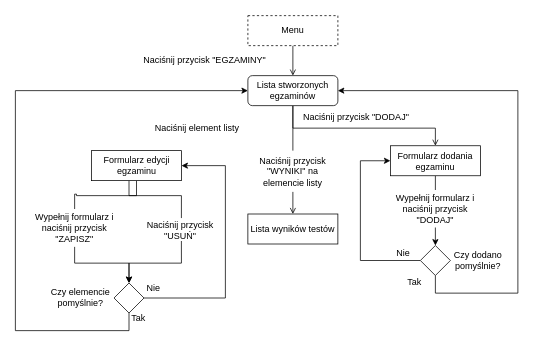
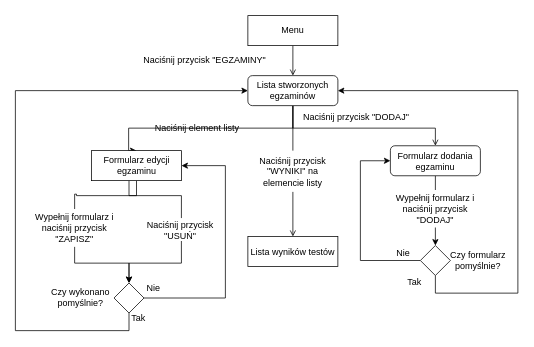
(293, 30) -> (293, 30)
none -> (129, 139)
(435, 161) -> (435, 161)
(293, 229) -> (293, 251)
(478, 260) -> (478, 260)
(81, 297) -> (81, 297)
